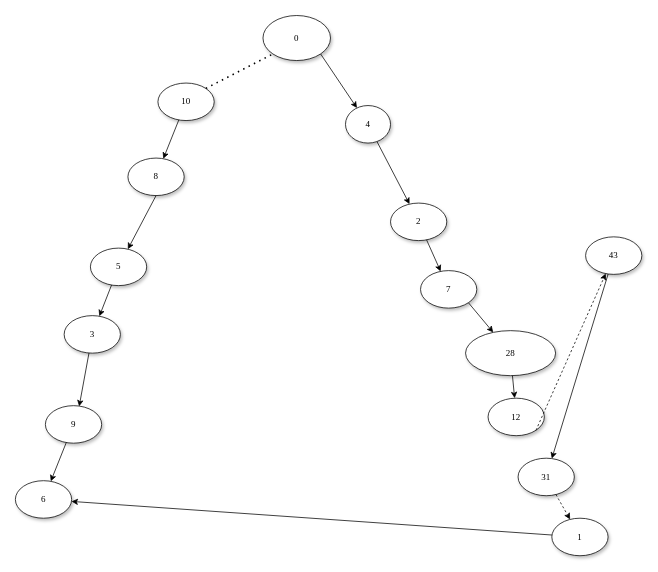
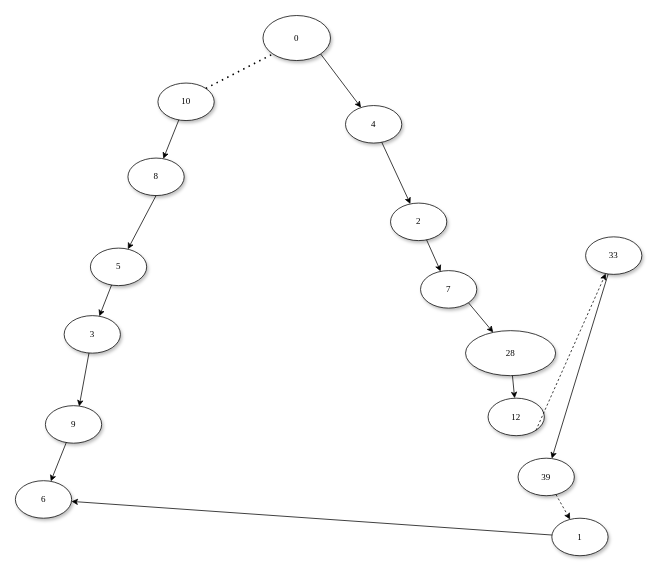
(368, 124) -> (374, 124)
(614, 255) -> (614, 255)
(546, 477) -> (546, 477)
